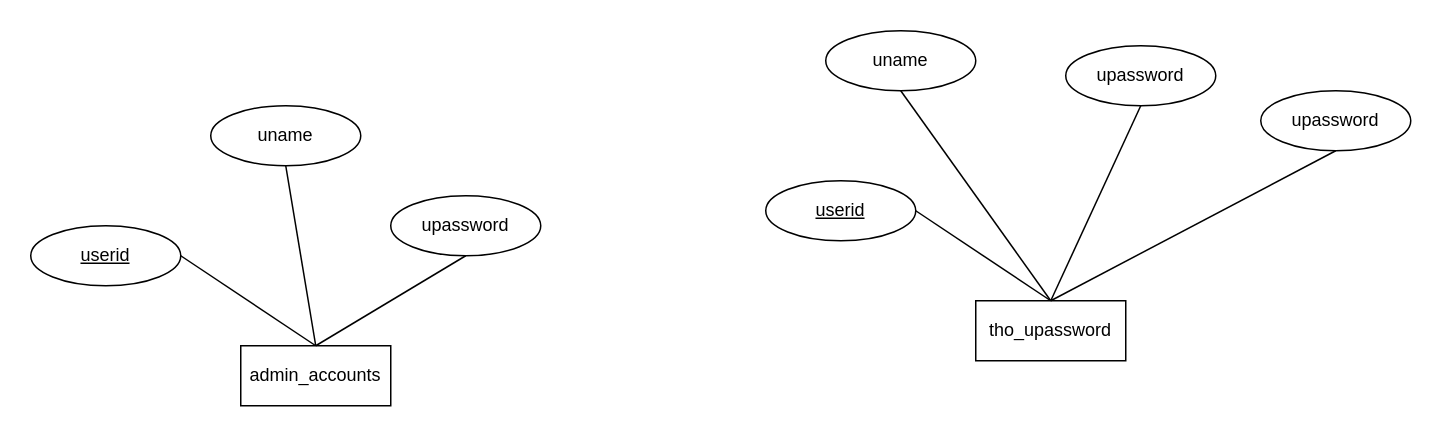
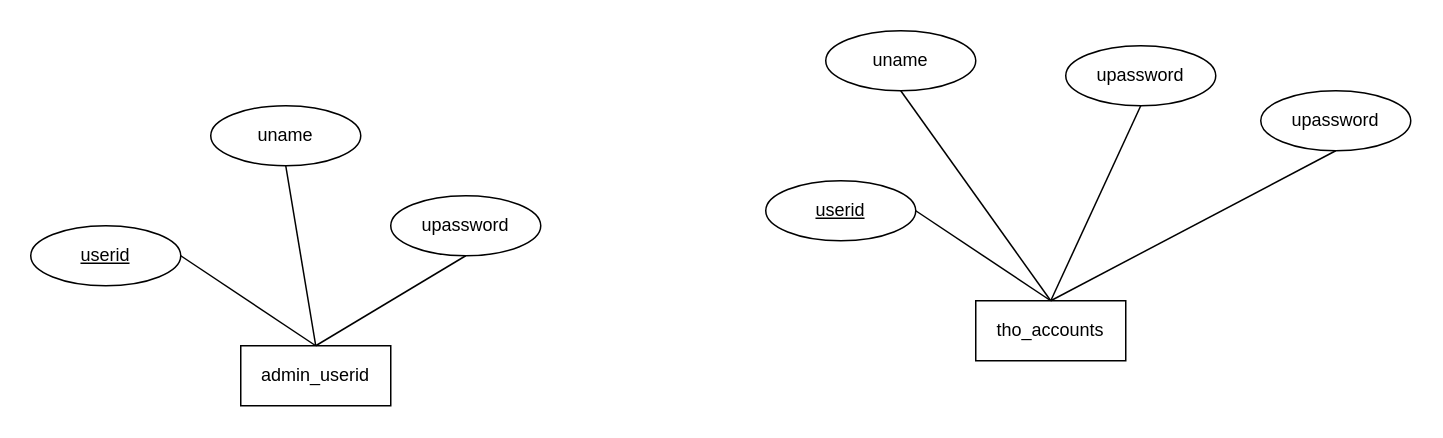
(1051, 331) -> (1051, 331)
(316, 376) -> (316, 376)
